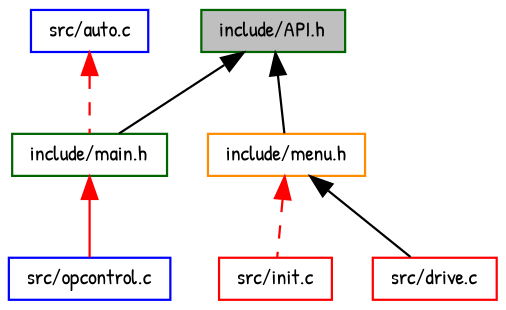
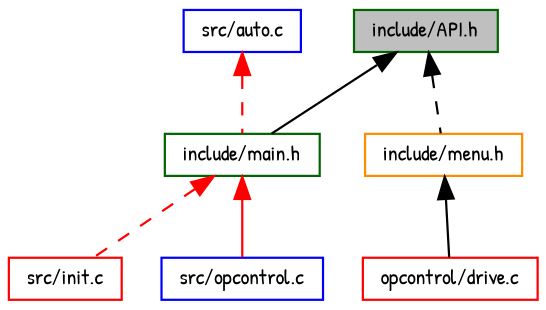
(281, 104) -> (436, 104)
(280, 228) -> (144, 223)
(435, 279) -> (450, 279)
